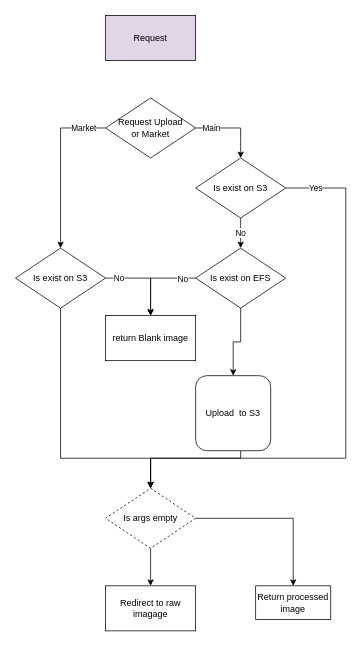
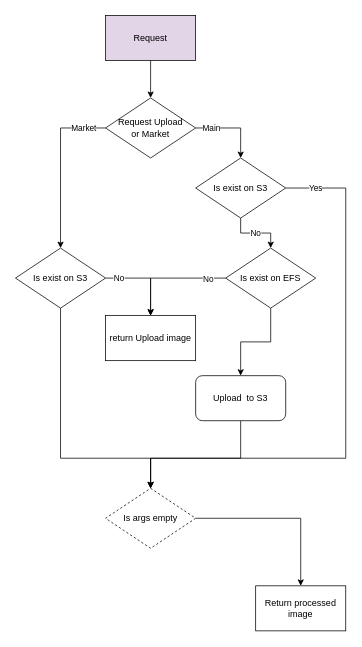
none -> (150, 77)
(240, 278) -> (270, 278)
(150, 338) -> (150, 338)
(233, 413) -> (240, 398)
(150, 564) -> none
(293, 602) -> (300, 608)
(150, 608) -> none
